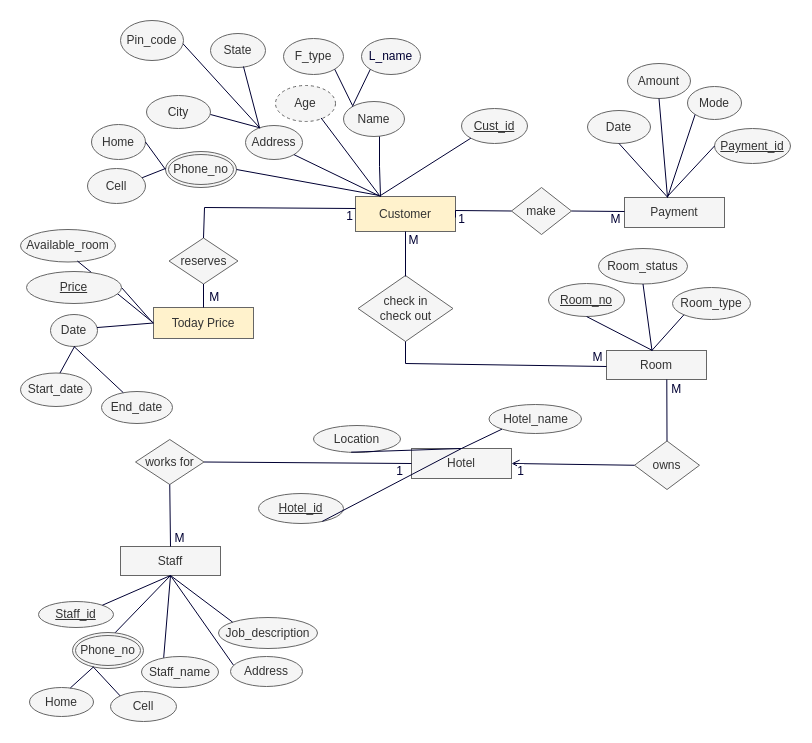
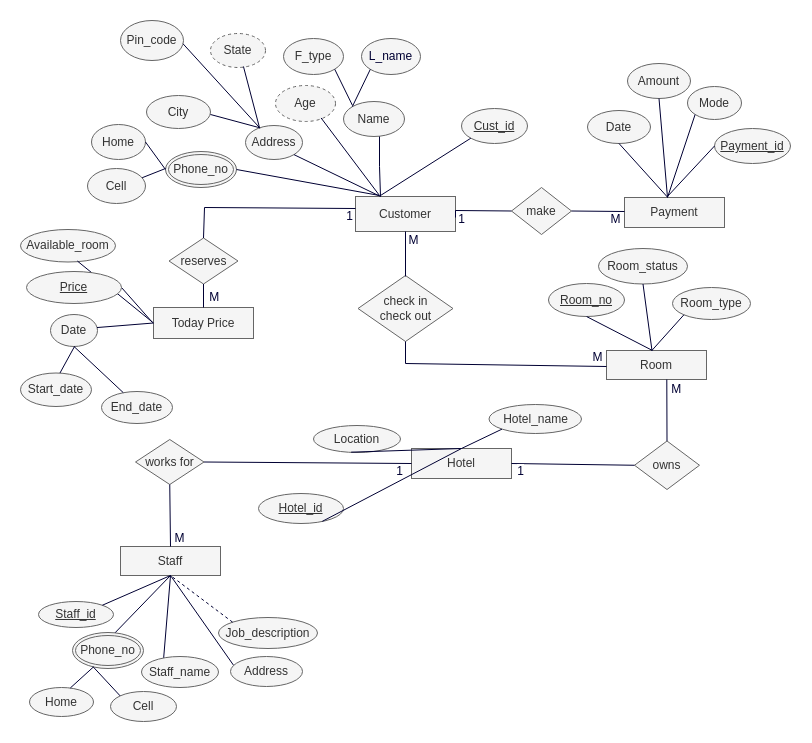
(238, 51) -> (238, 51)
(406, 214) -> (406, 214)
(204, 323) -> (204, 323)
(516, 464) -> (516, 464)
(203, 600) -> (203, 600)
